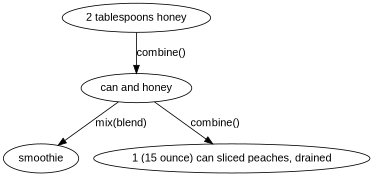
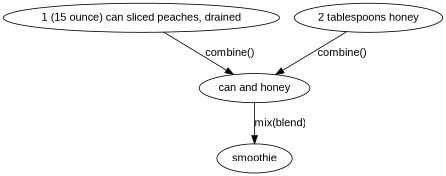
(180, 121) -> (195, 51)
